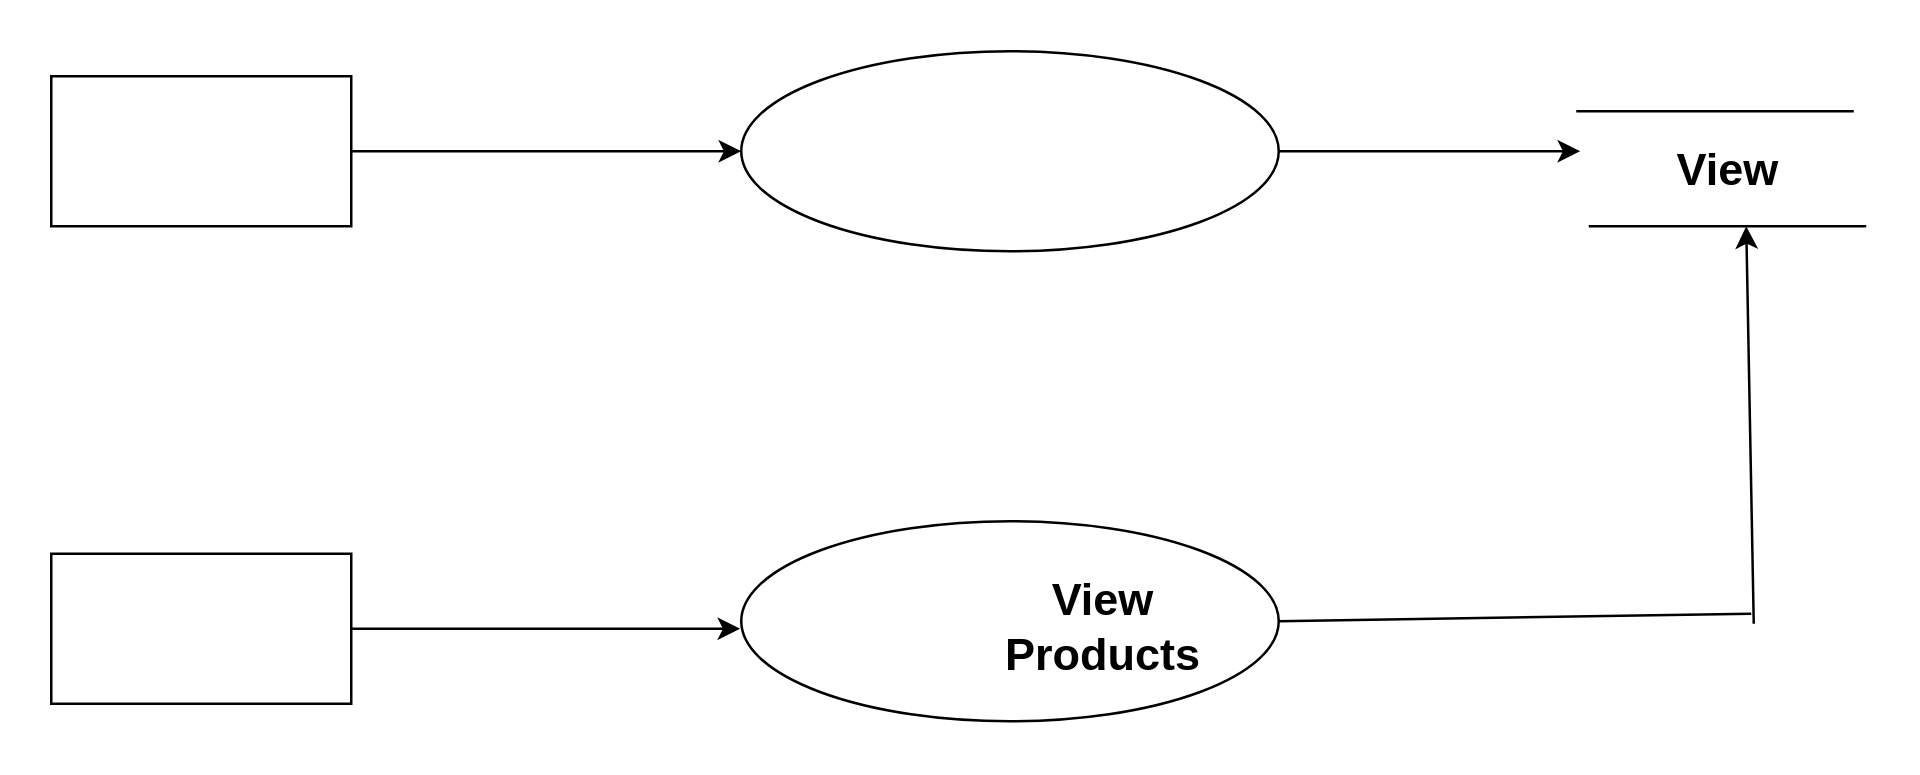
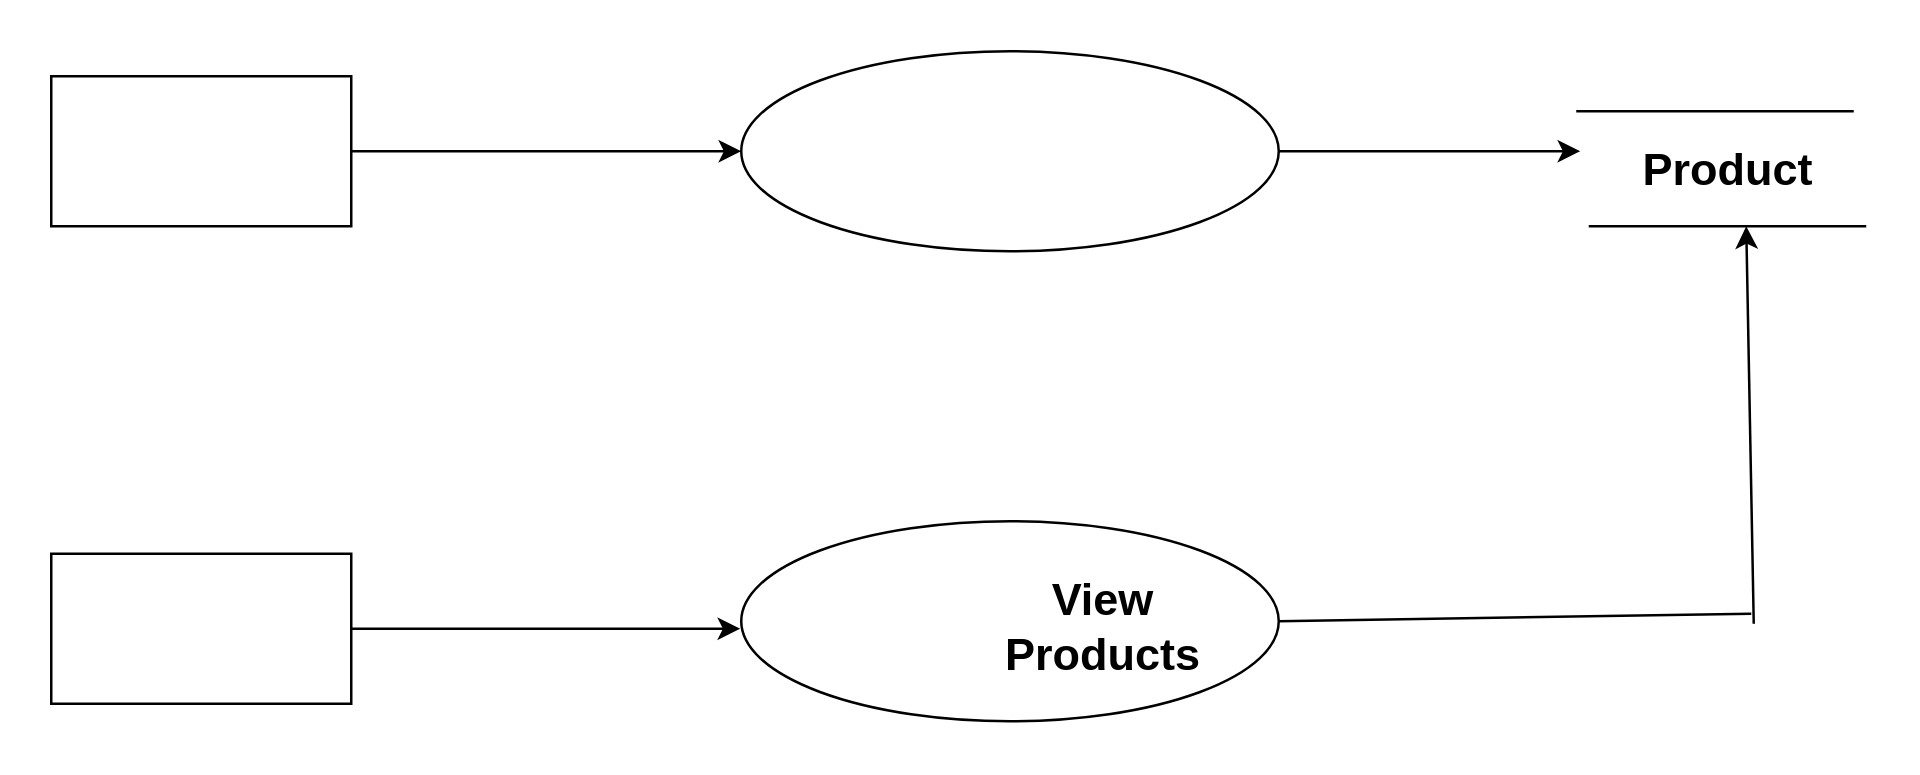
(1729, 171) -> (1729, 171)
